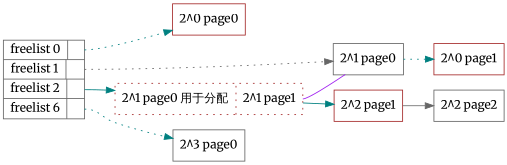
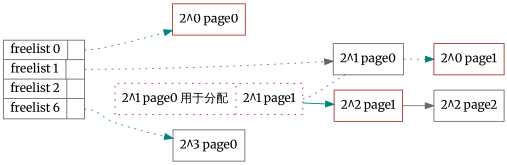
(325, 88) -> (325, 88)
(95, 90) -> none
